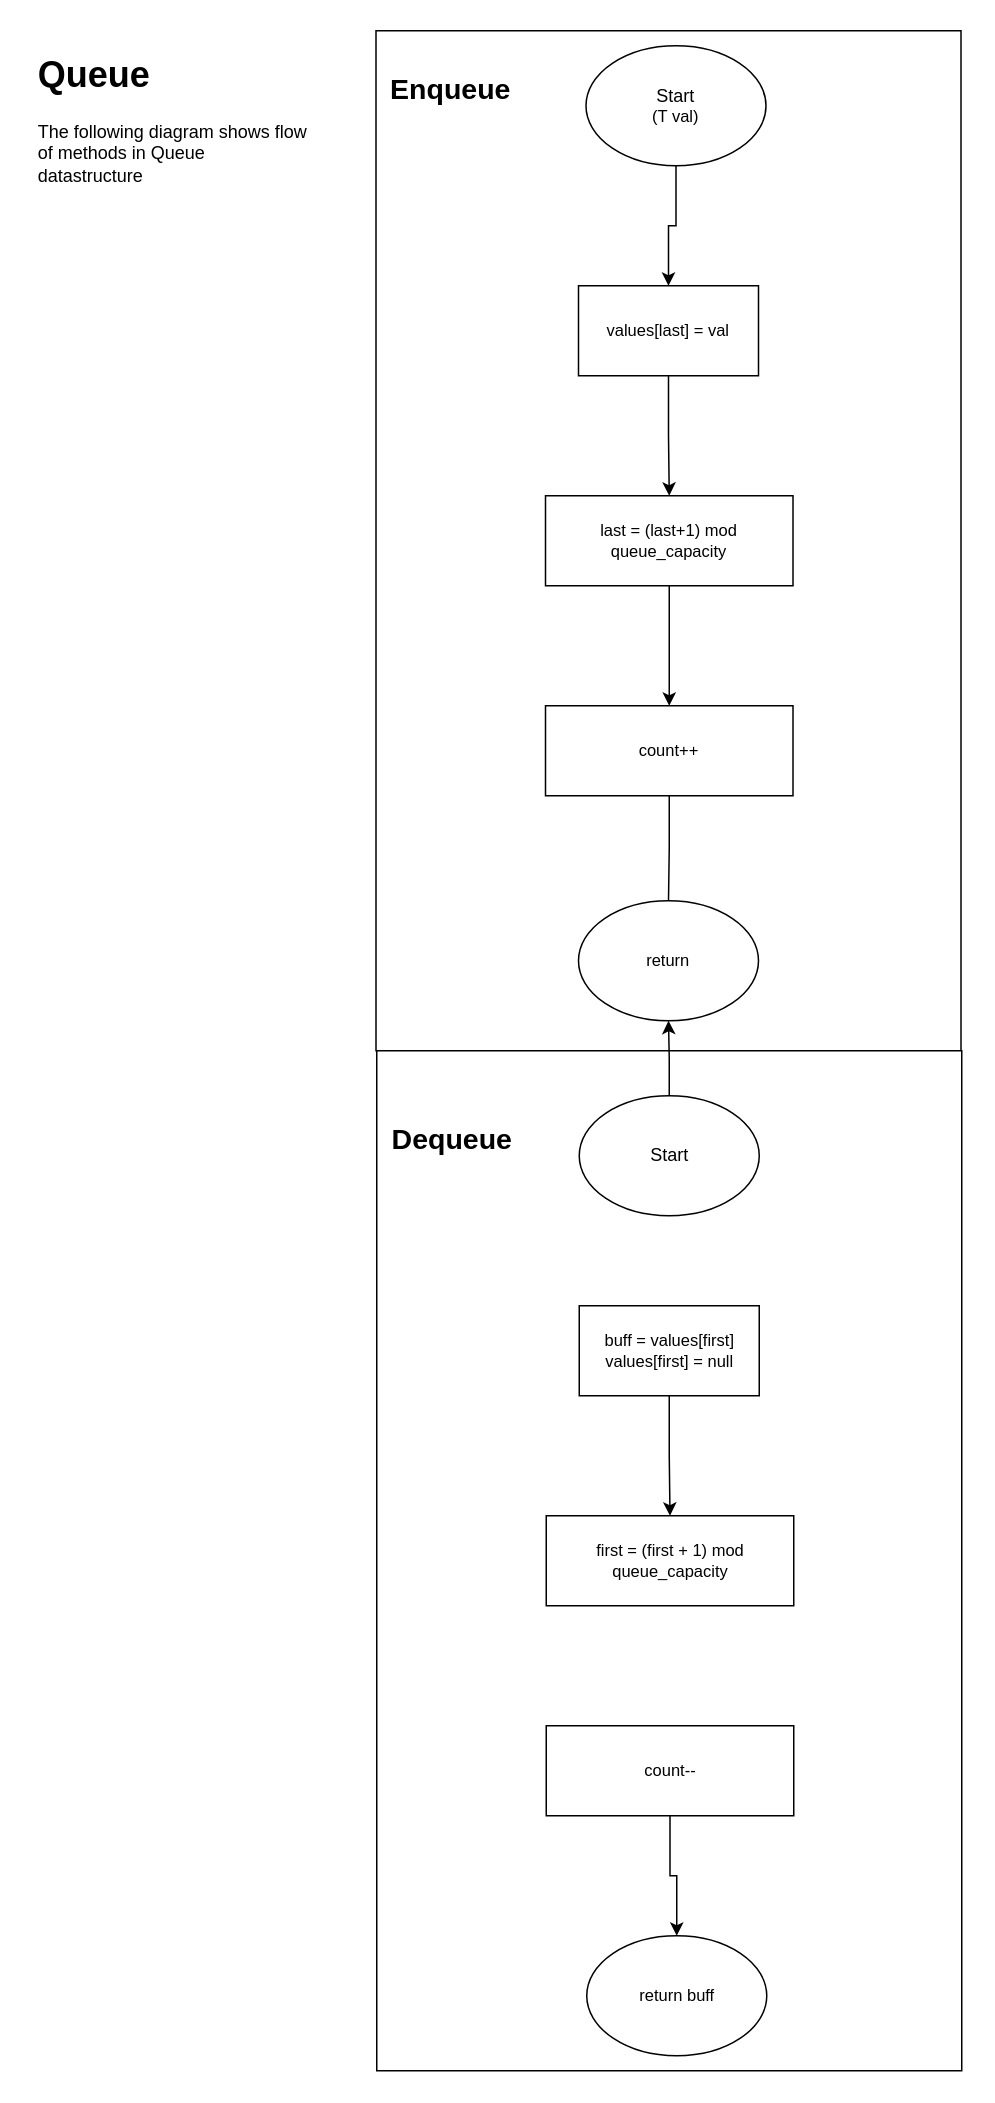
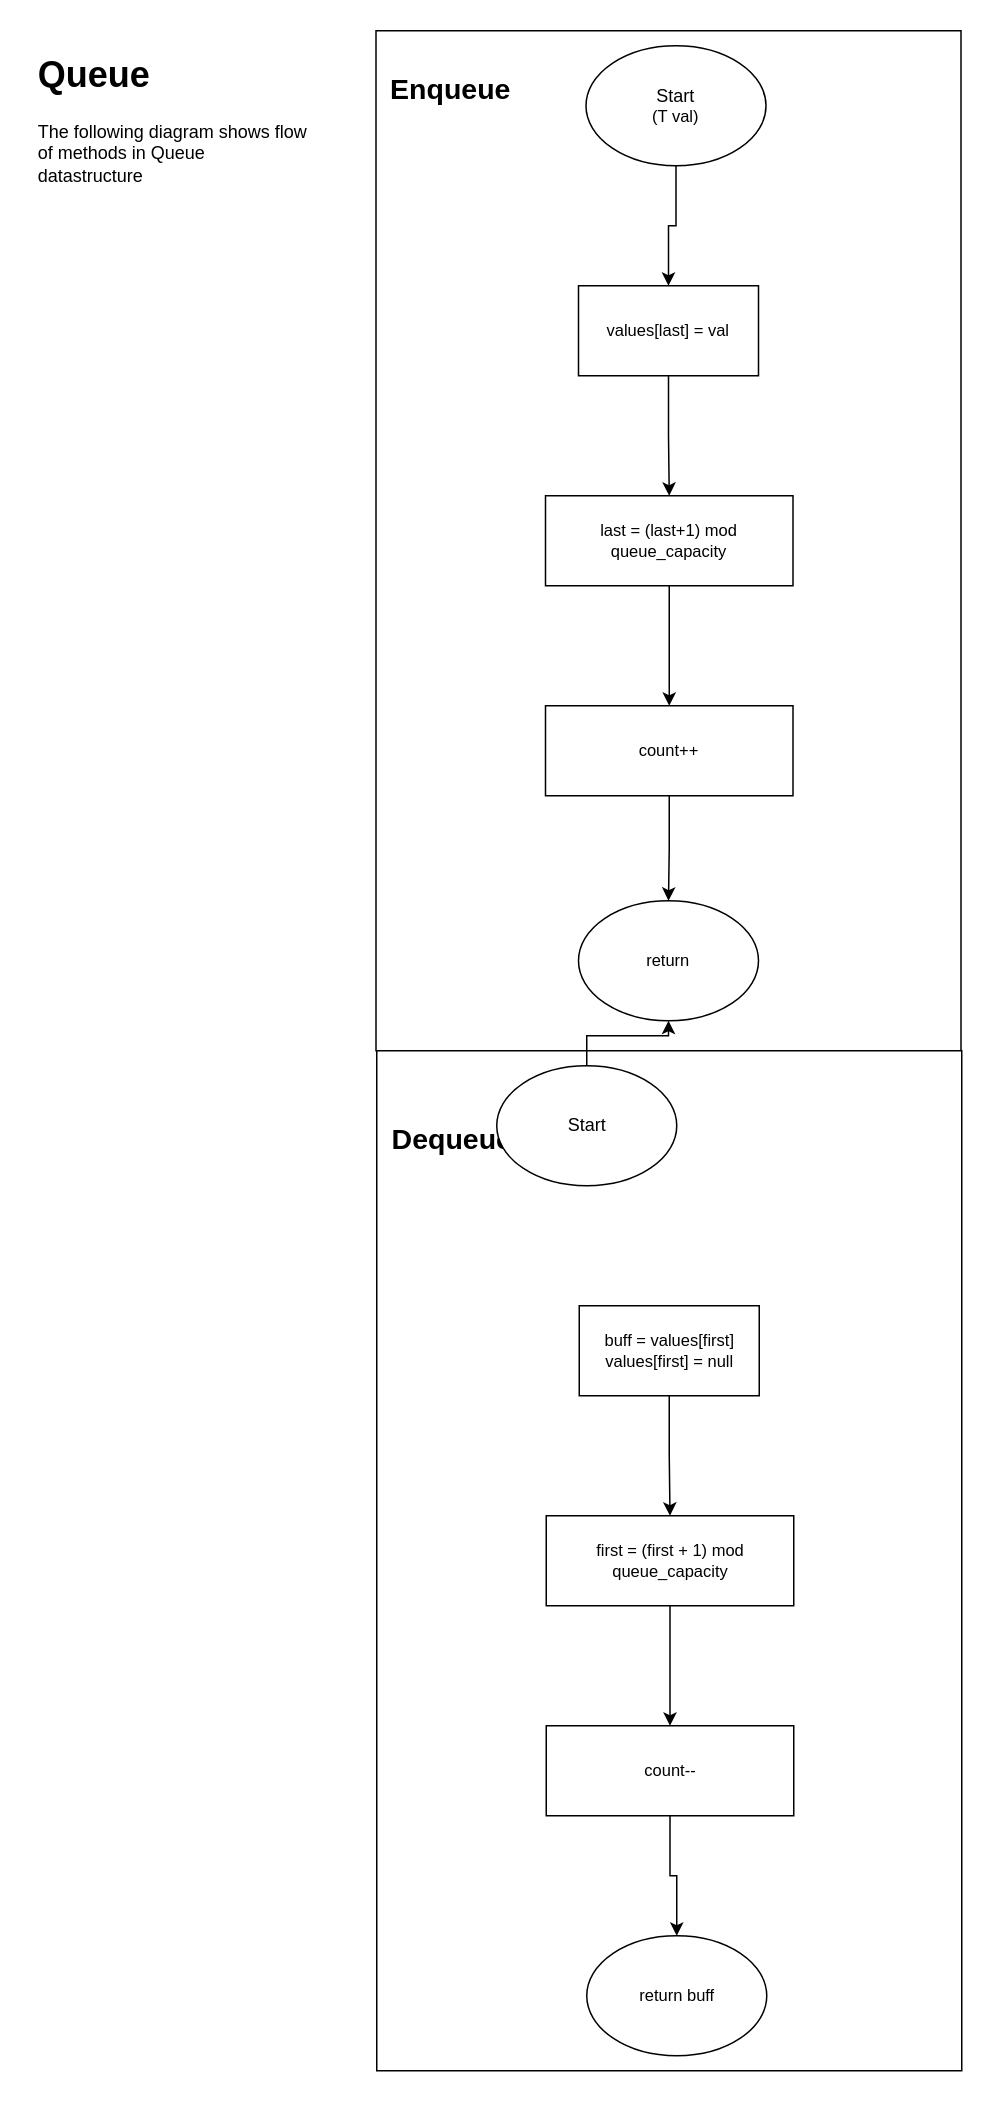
(668, 893) -> (668, 889)
(669, 1156) -> (587, 1126)
none -> (670, 1661)
